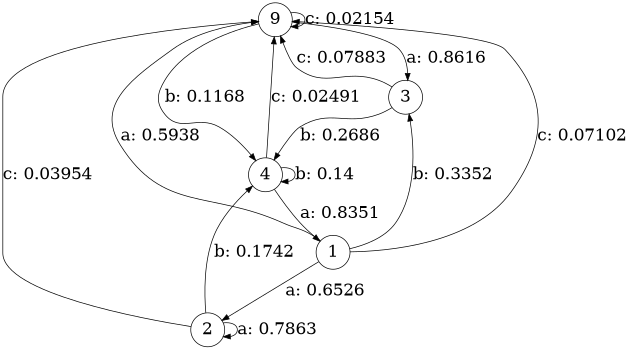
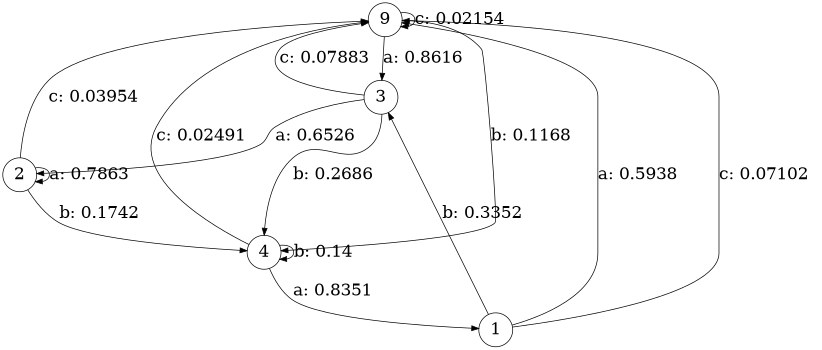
(273, 289) -> (211, 158)
